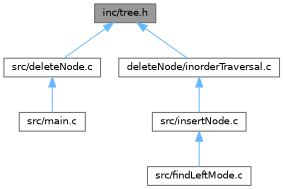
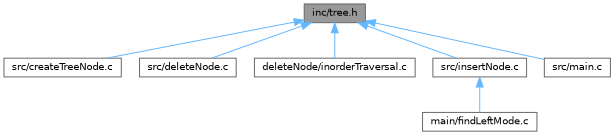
none -> (63, 68)
(52, 100) -> (460, 41)
(199, 100) -> (412, 42)
(199, 176) -> (480, 122)
